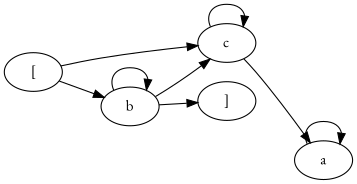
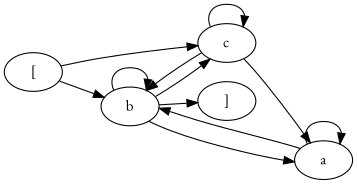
none -> (178, 68)
none -> (235, 131)
none -> (215, 145)
